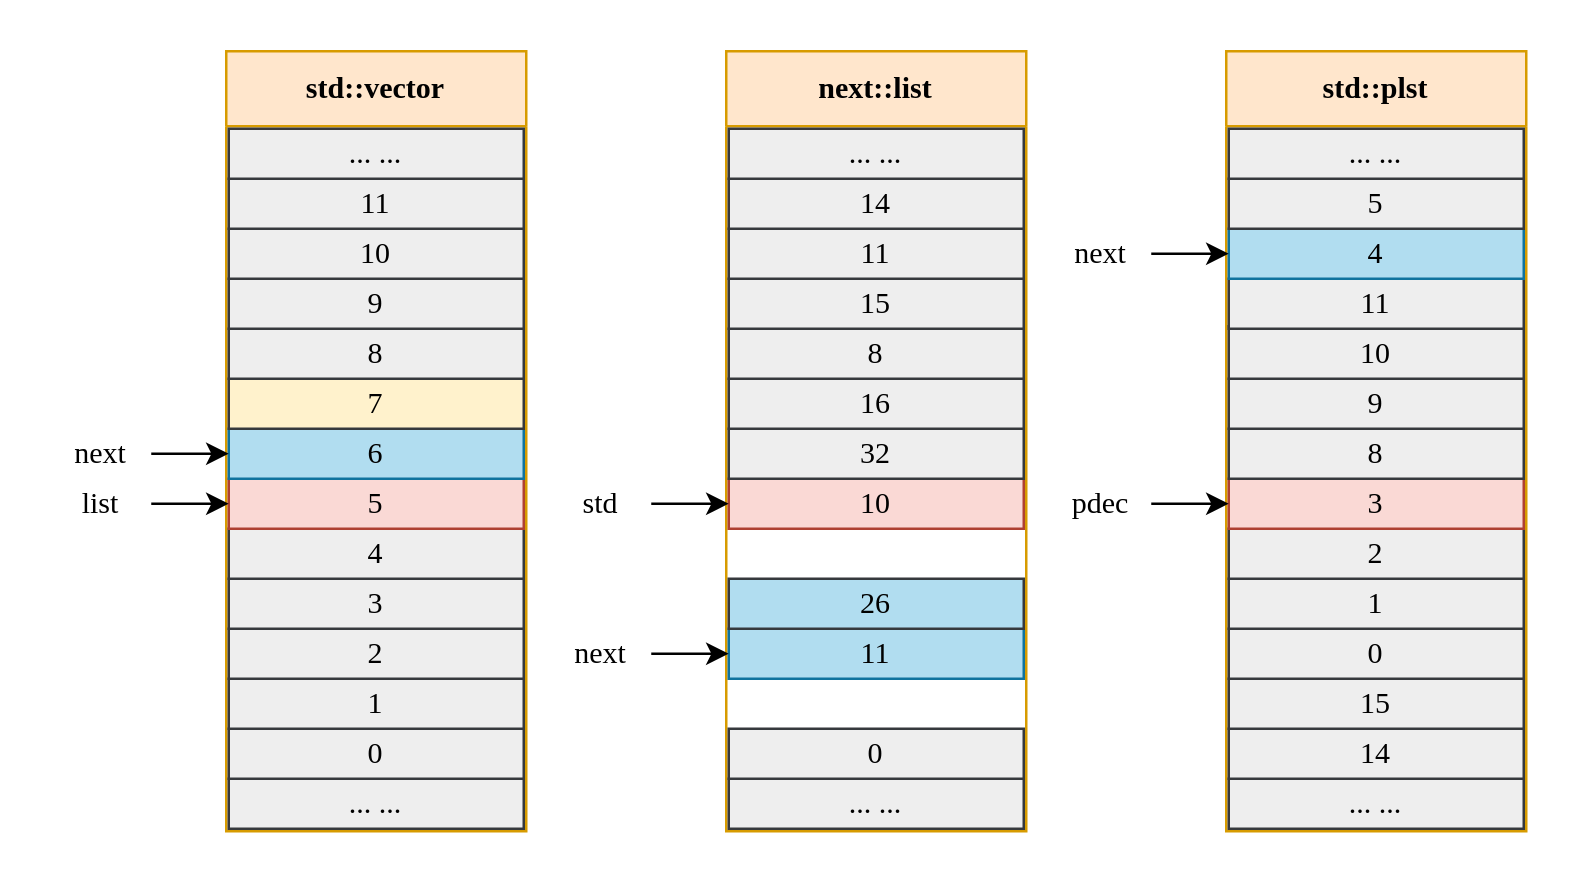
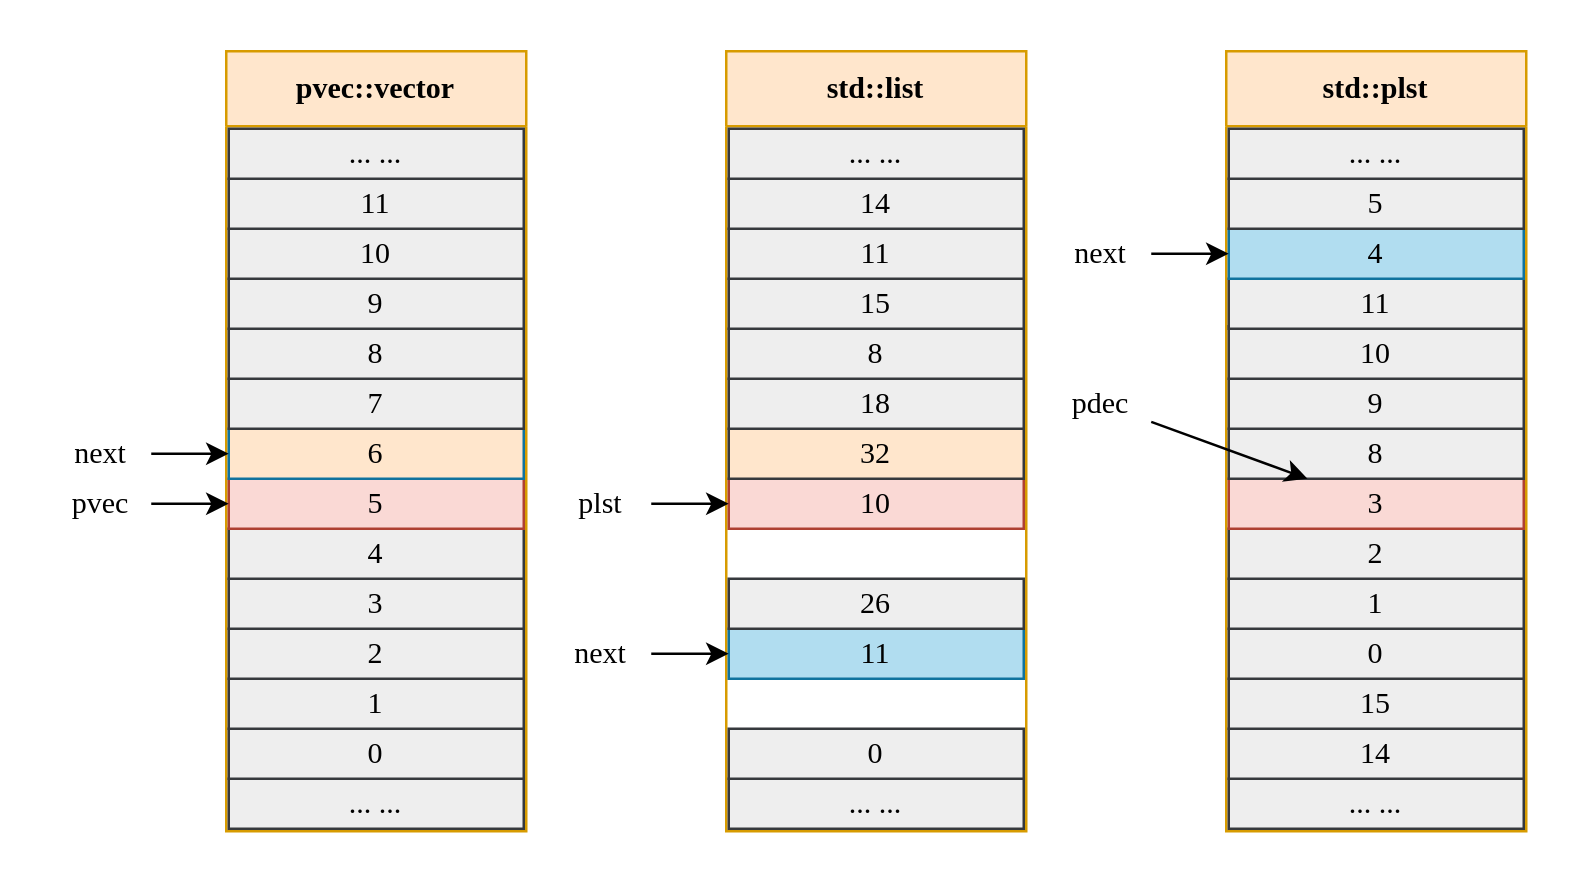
(376, 89) -> (376, 89)
(876, 89) -> (876, 89)
(376, 404) -> (376, 404)
(876, 404) -> (876, 404)
(376, 454) -> (376, 454)
(876, 454) -> (876, 454)
(101, 504) -> (101, 504)
(601, 504) -> (601, 504)
(1101, 504) -> (1101, 404)
(876, 604) -> (876, 604)
